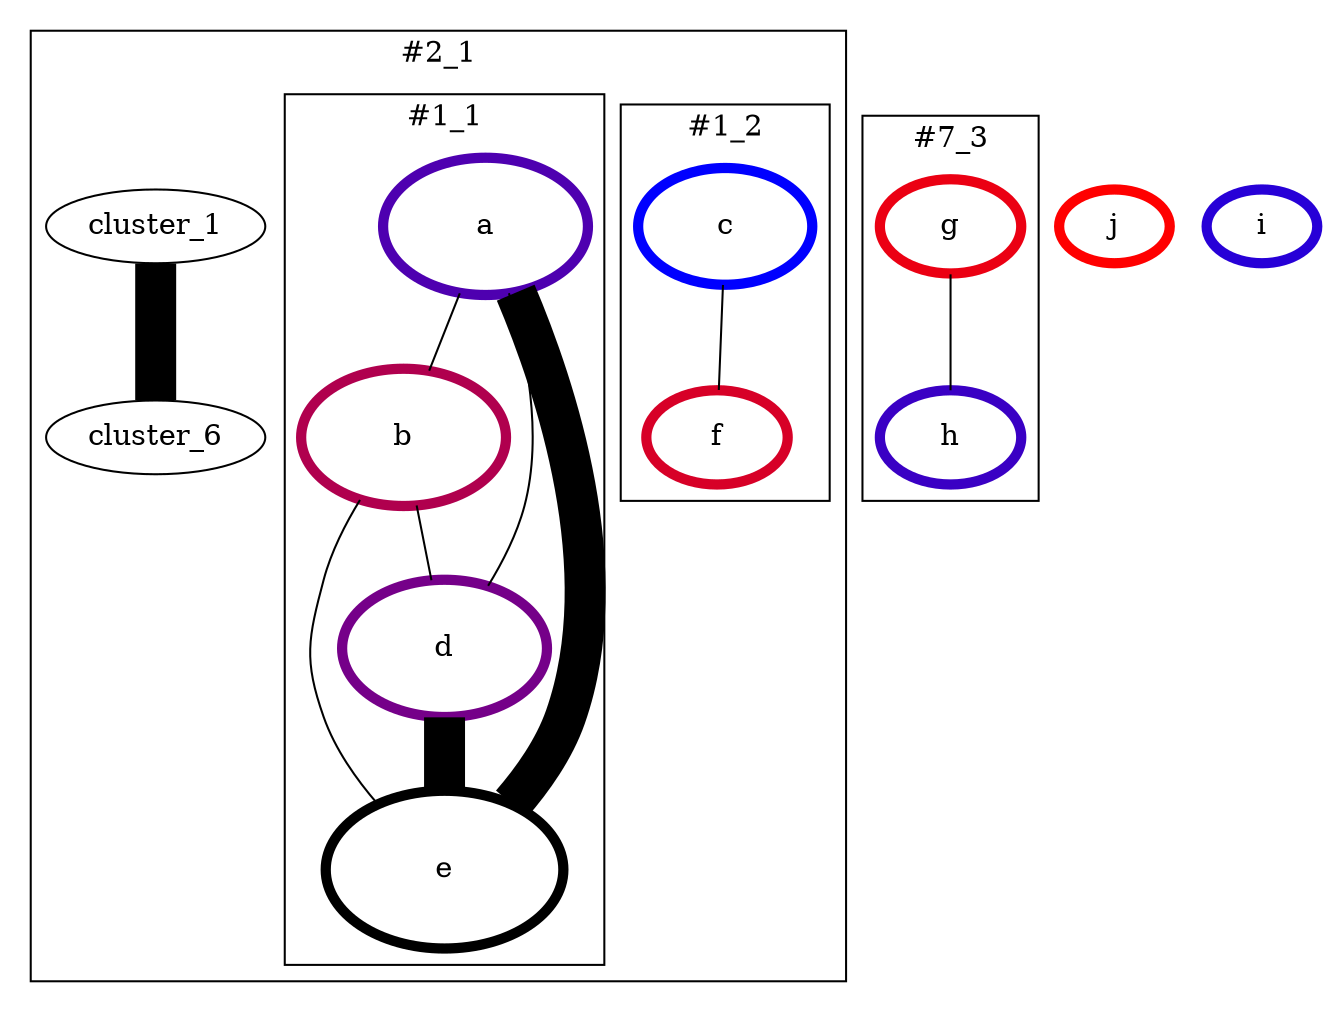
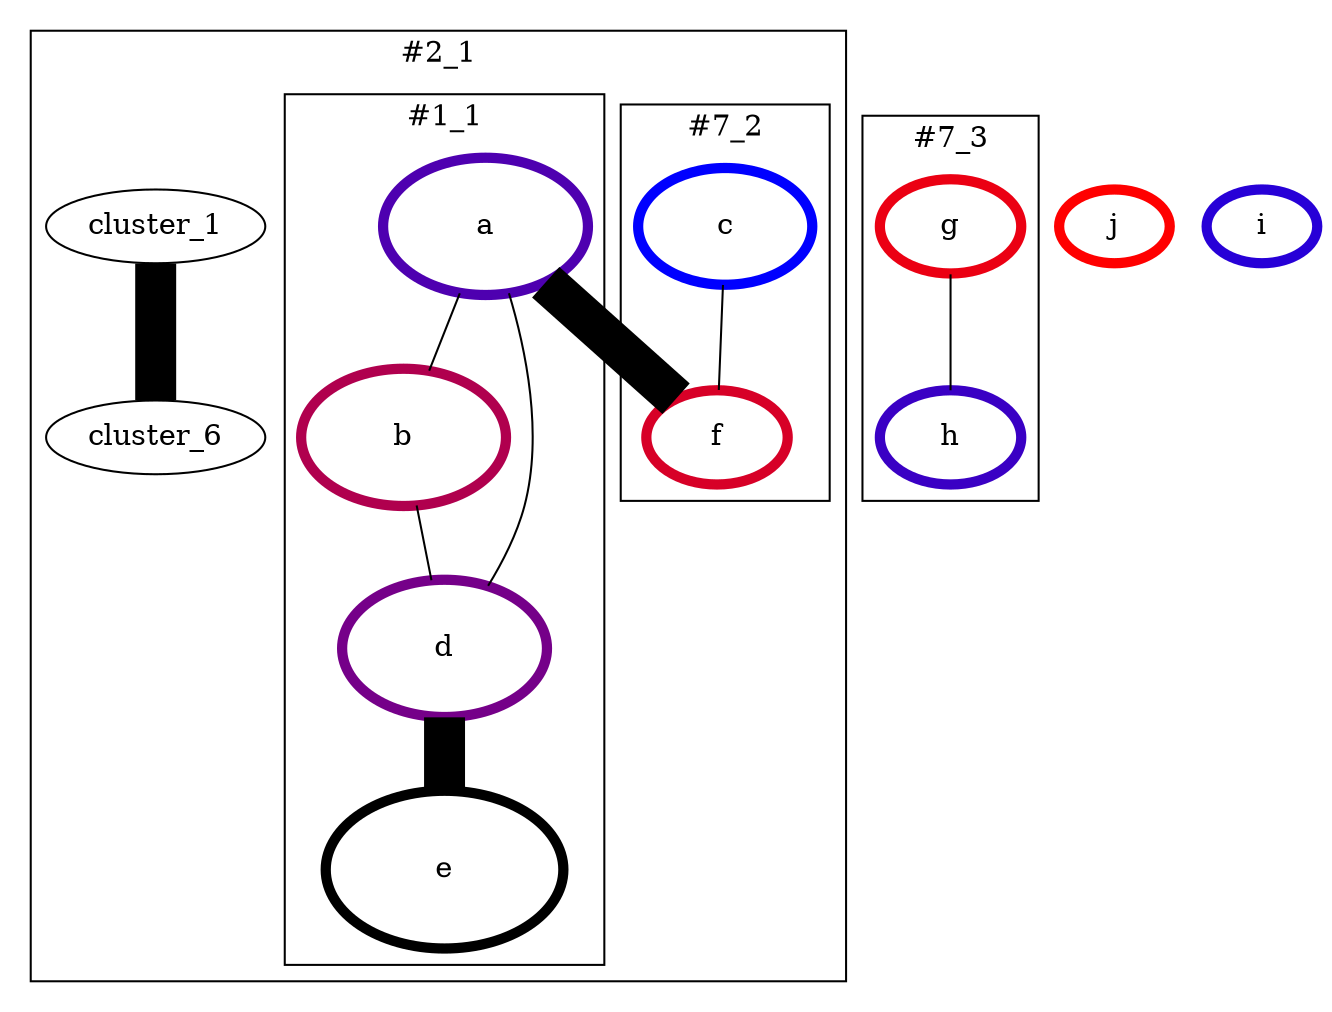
(725, 128) -> (725, 128)
(583, 552) -> (591, 323)
(310, 656) -> none
